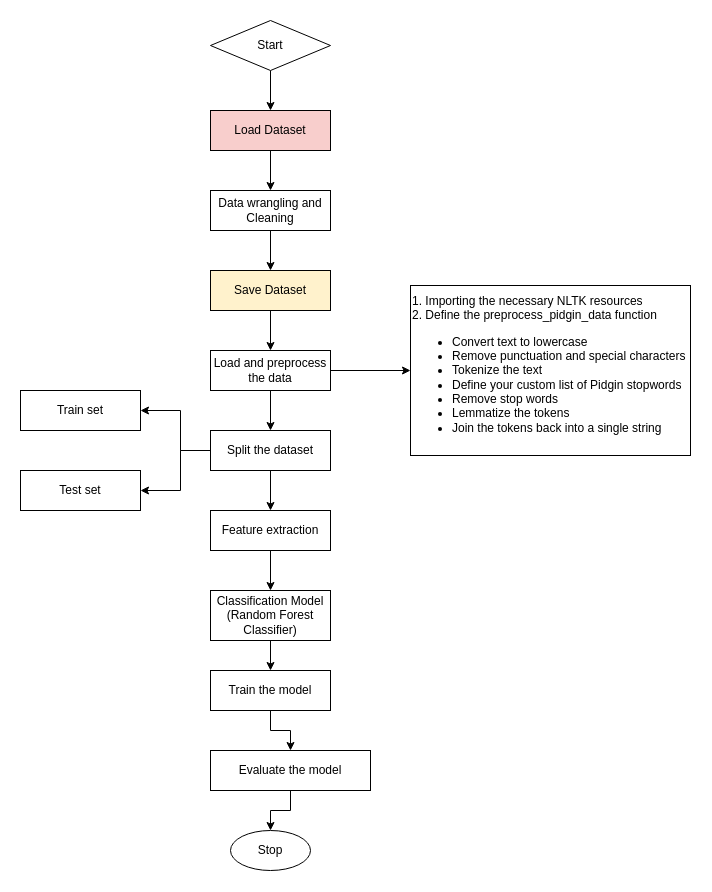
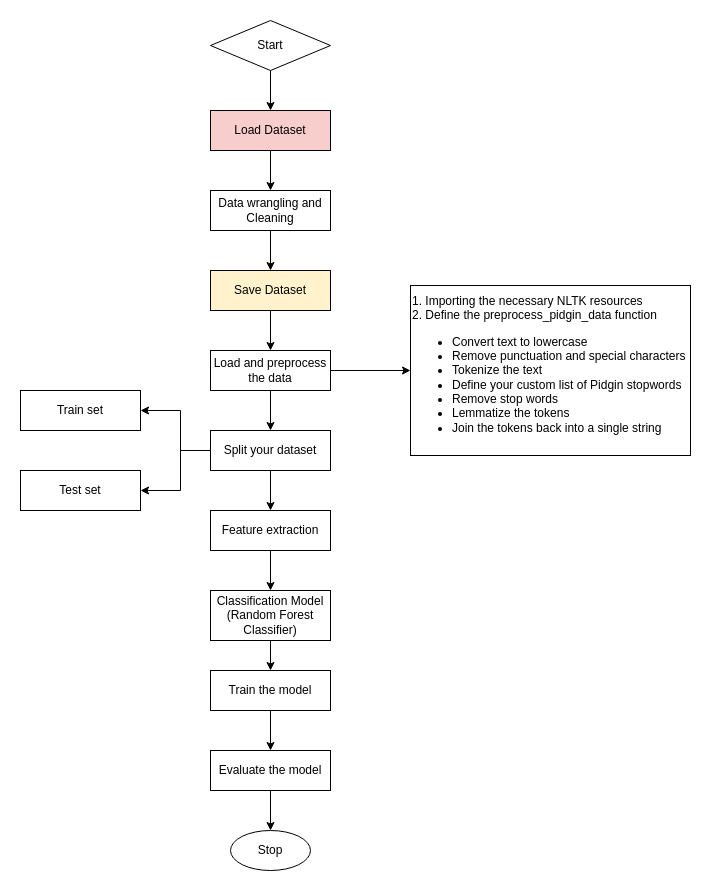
(271, 451) -> (271, 451)
(291, 771) -> (271, 771)
